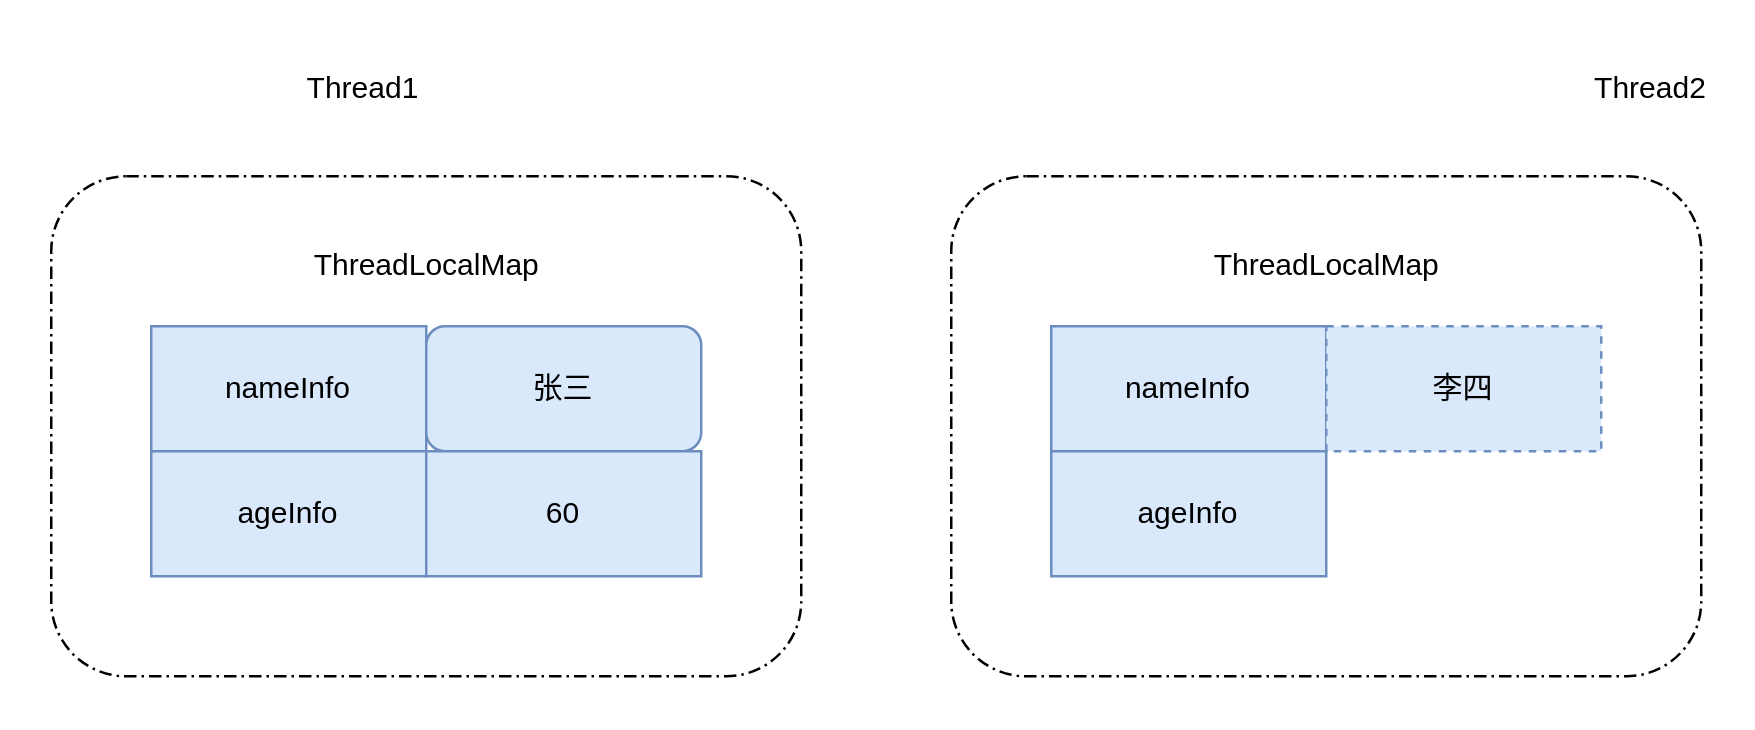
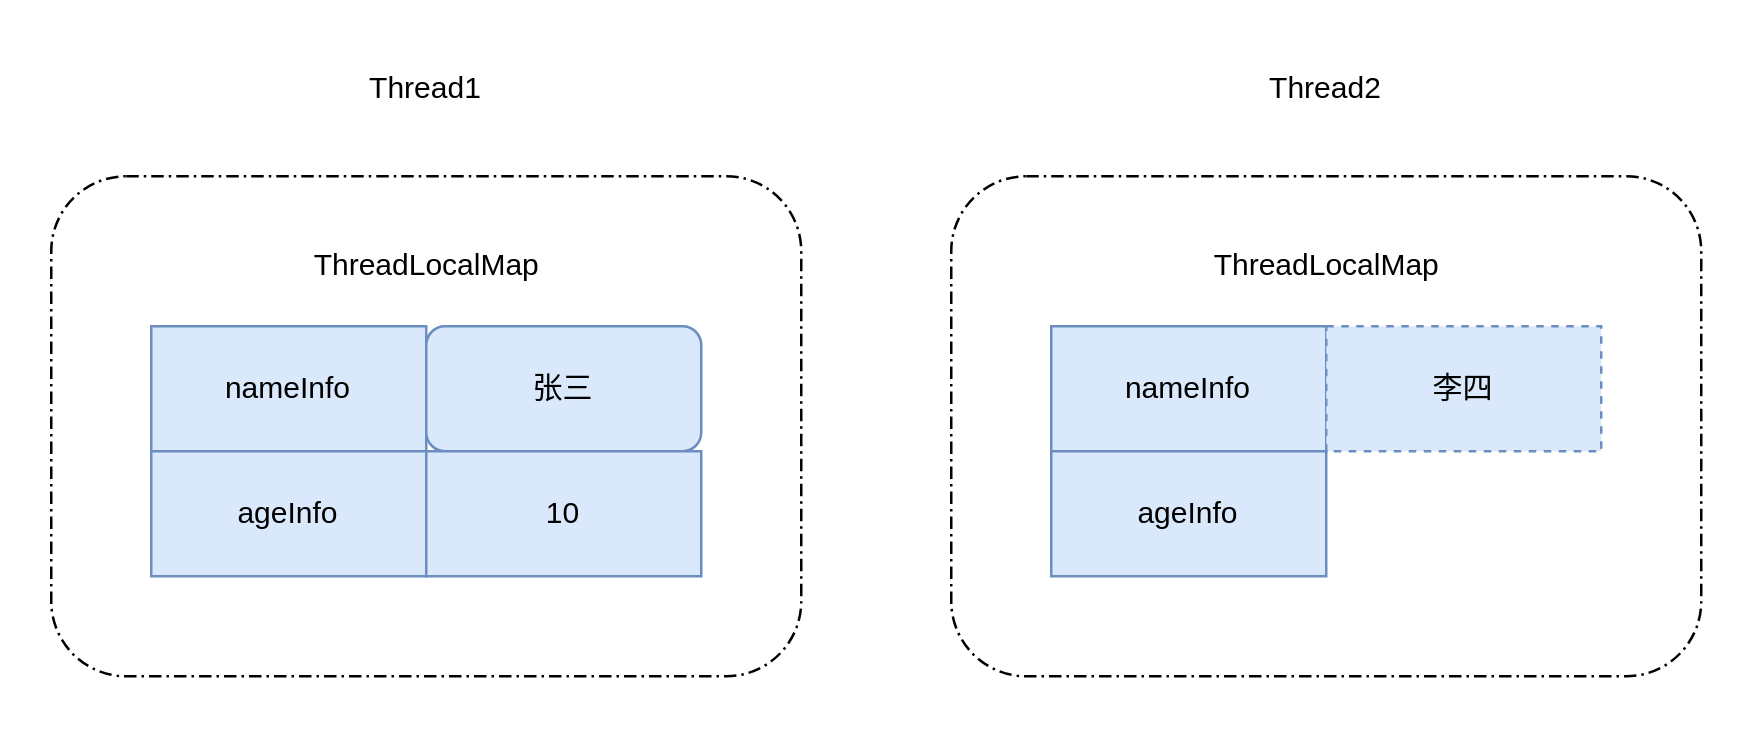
(364, 89) -> (426, 89)
(1651, 89) -> (1326, 89)
(564, 514) -> (564, 514)
